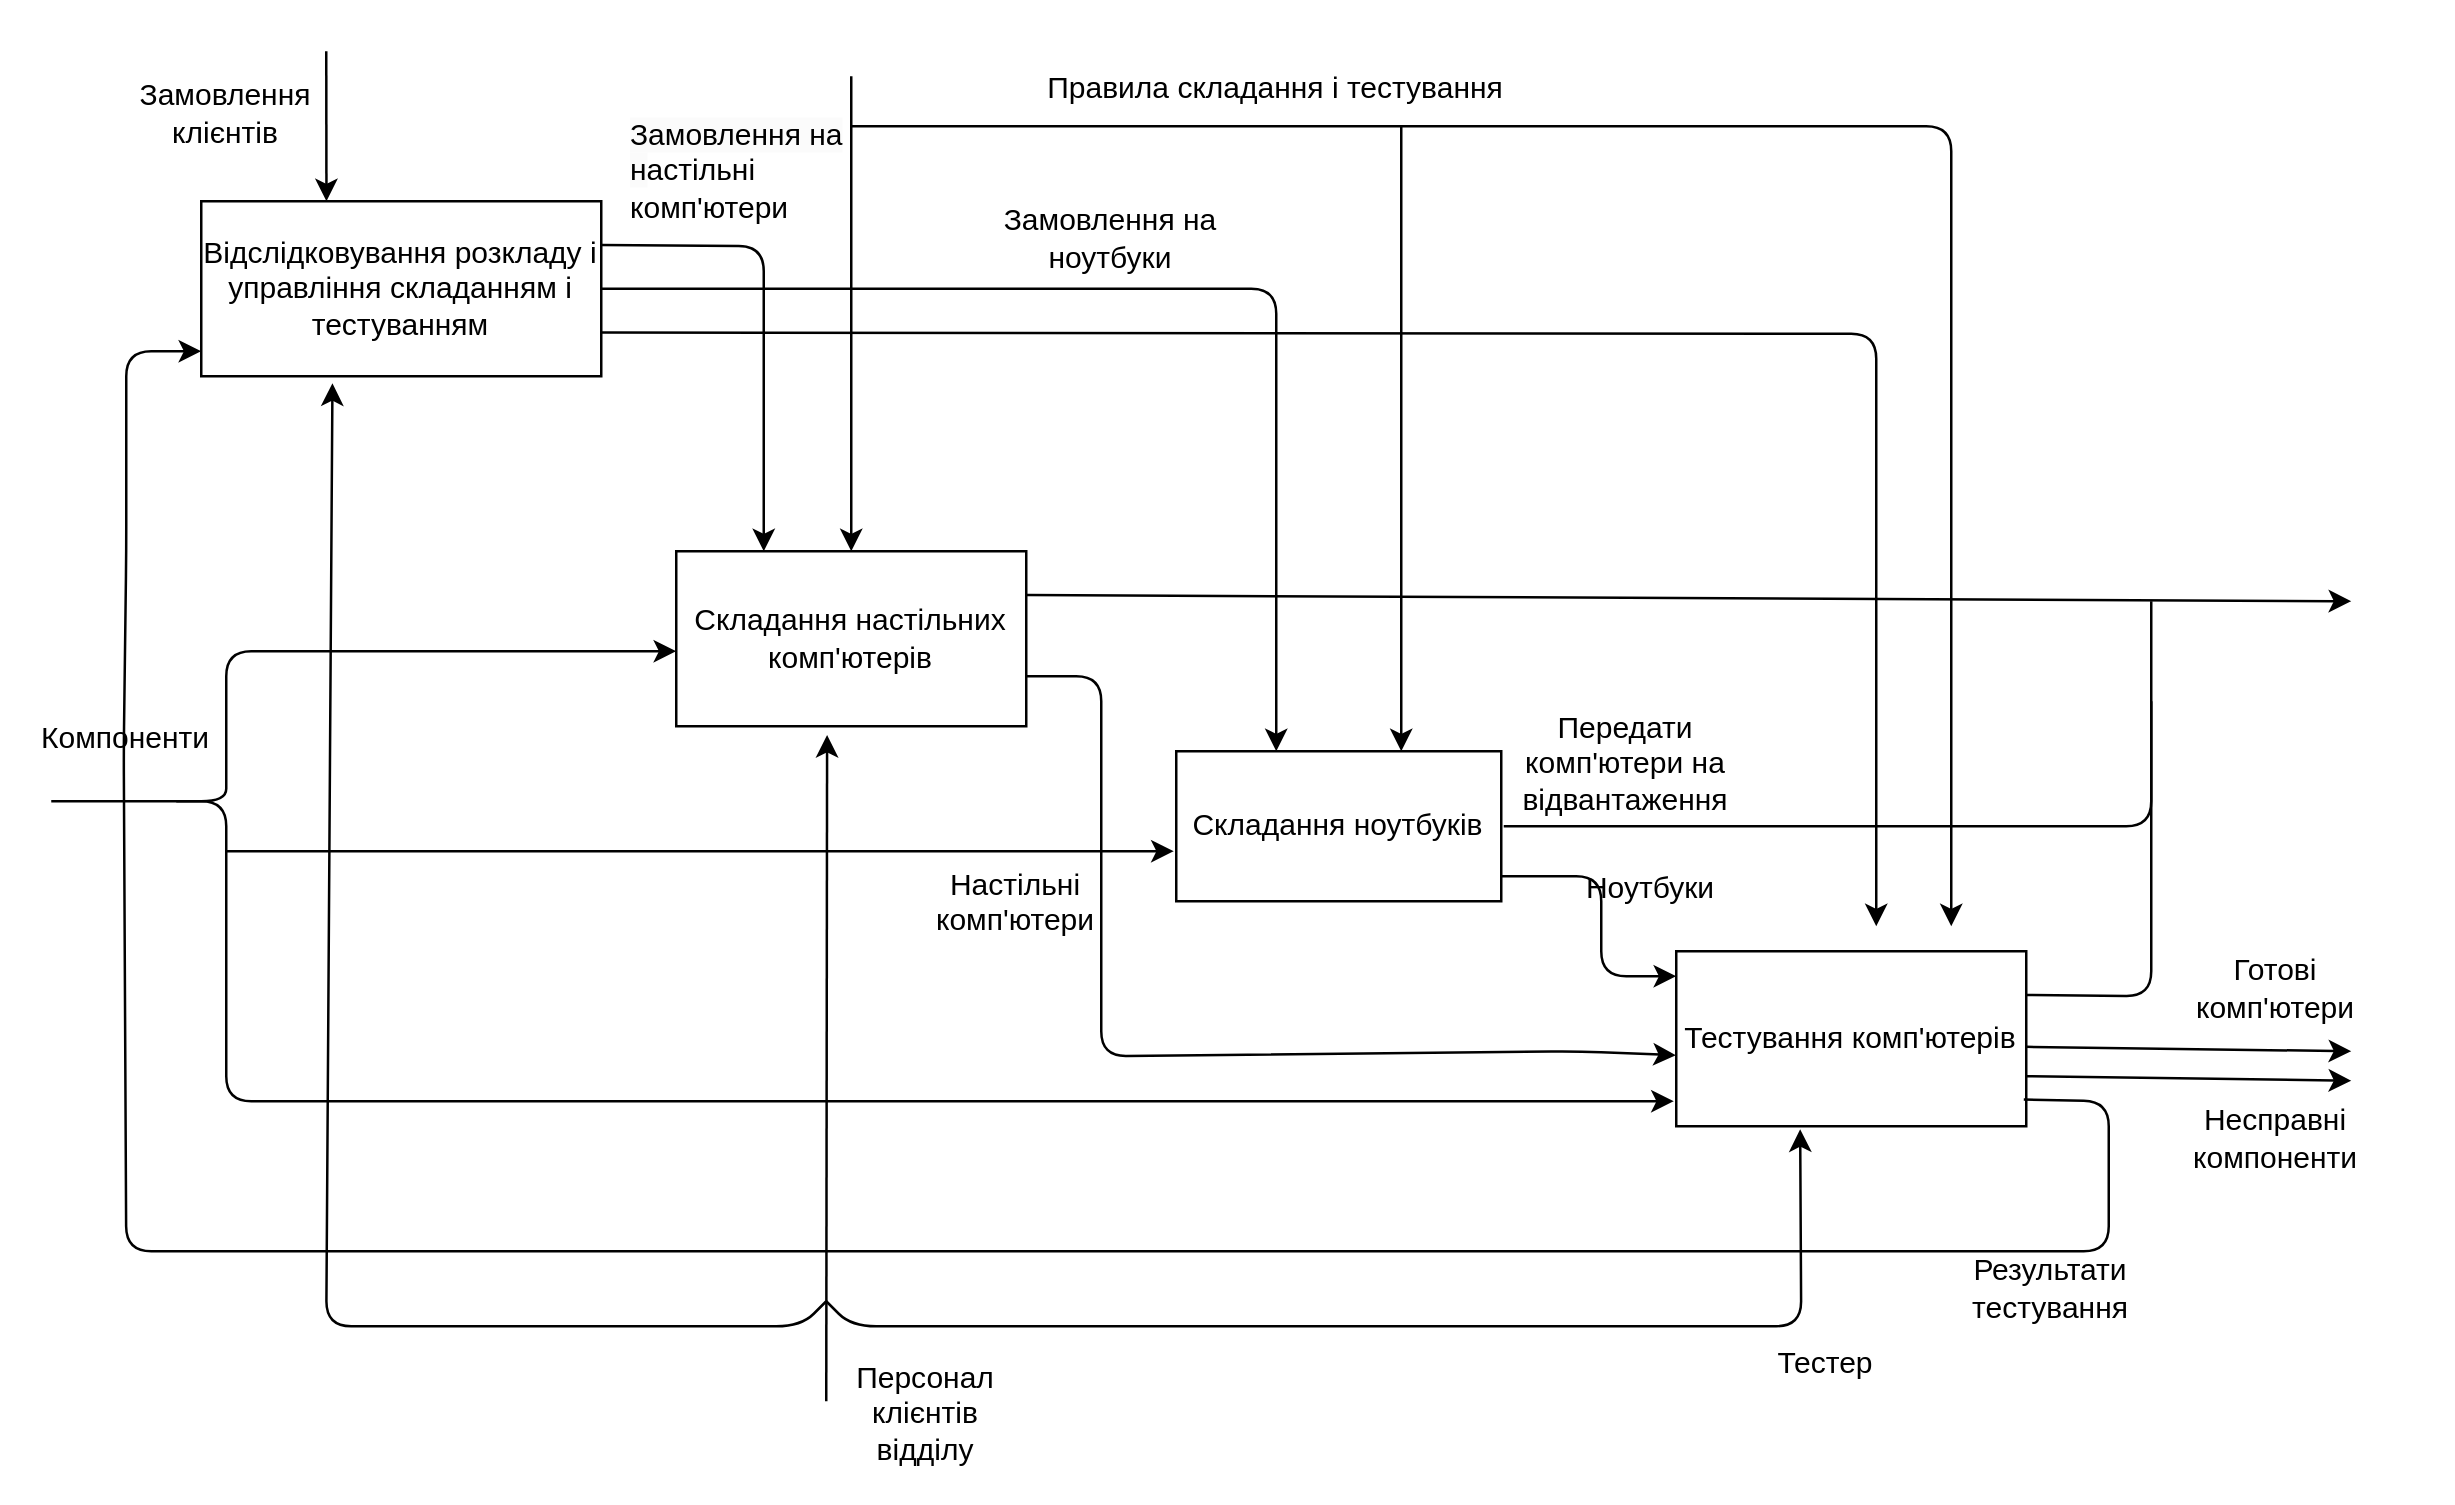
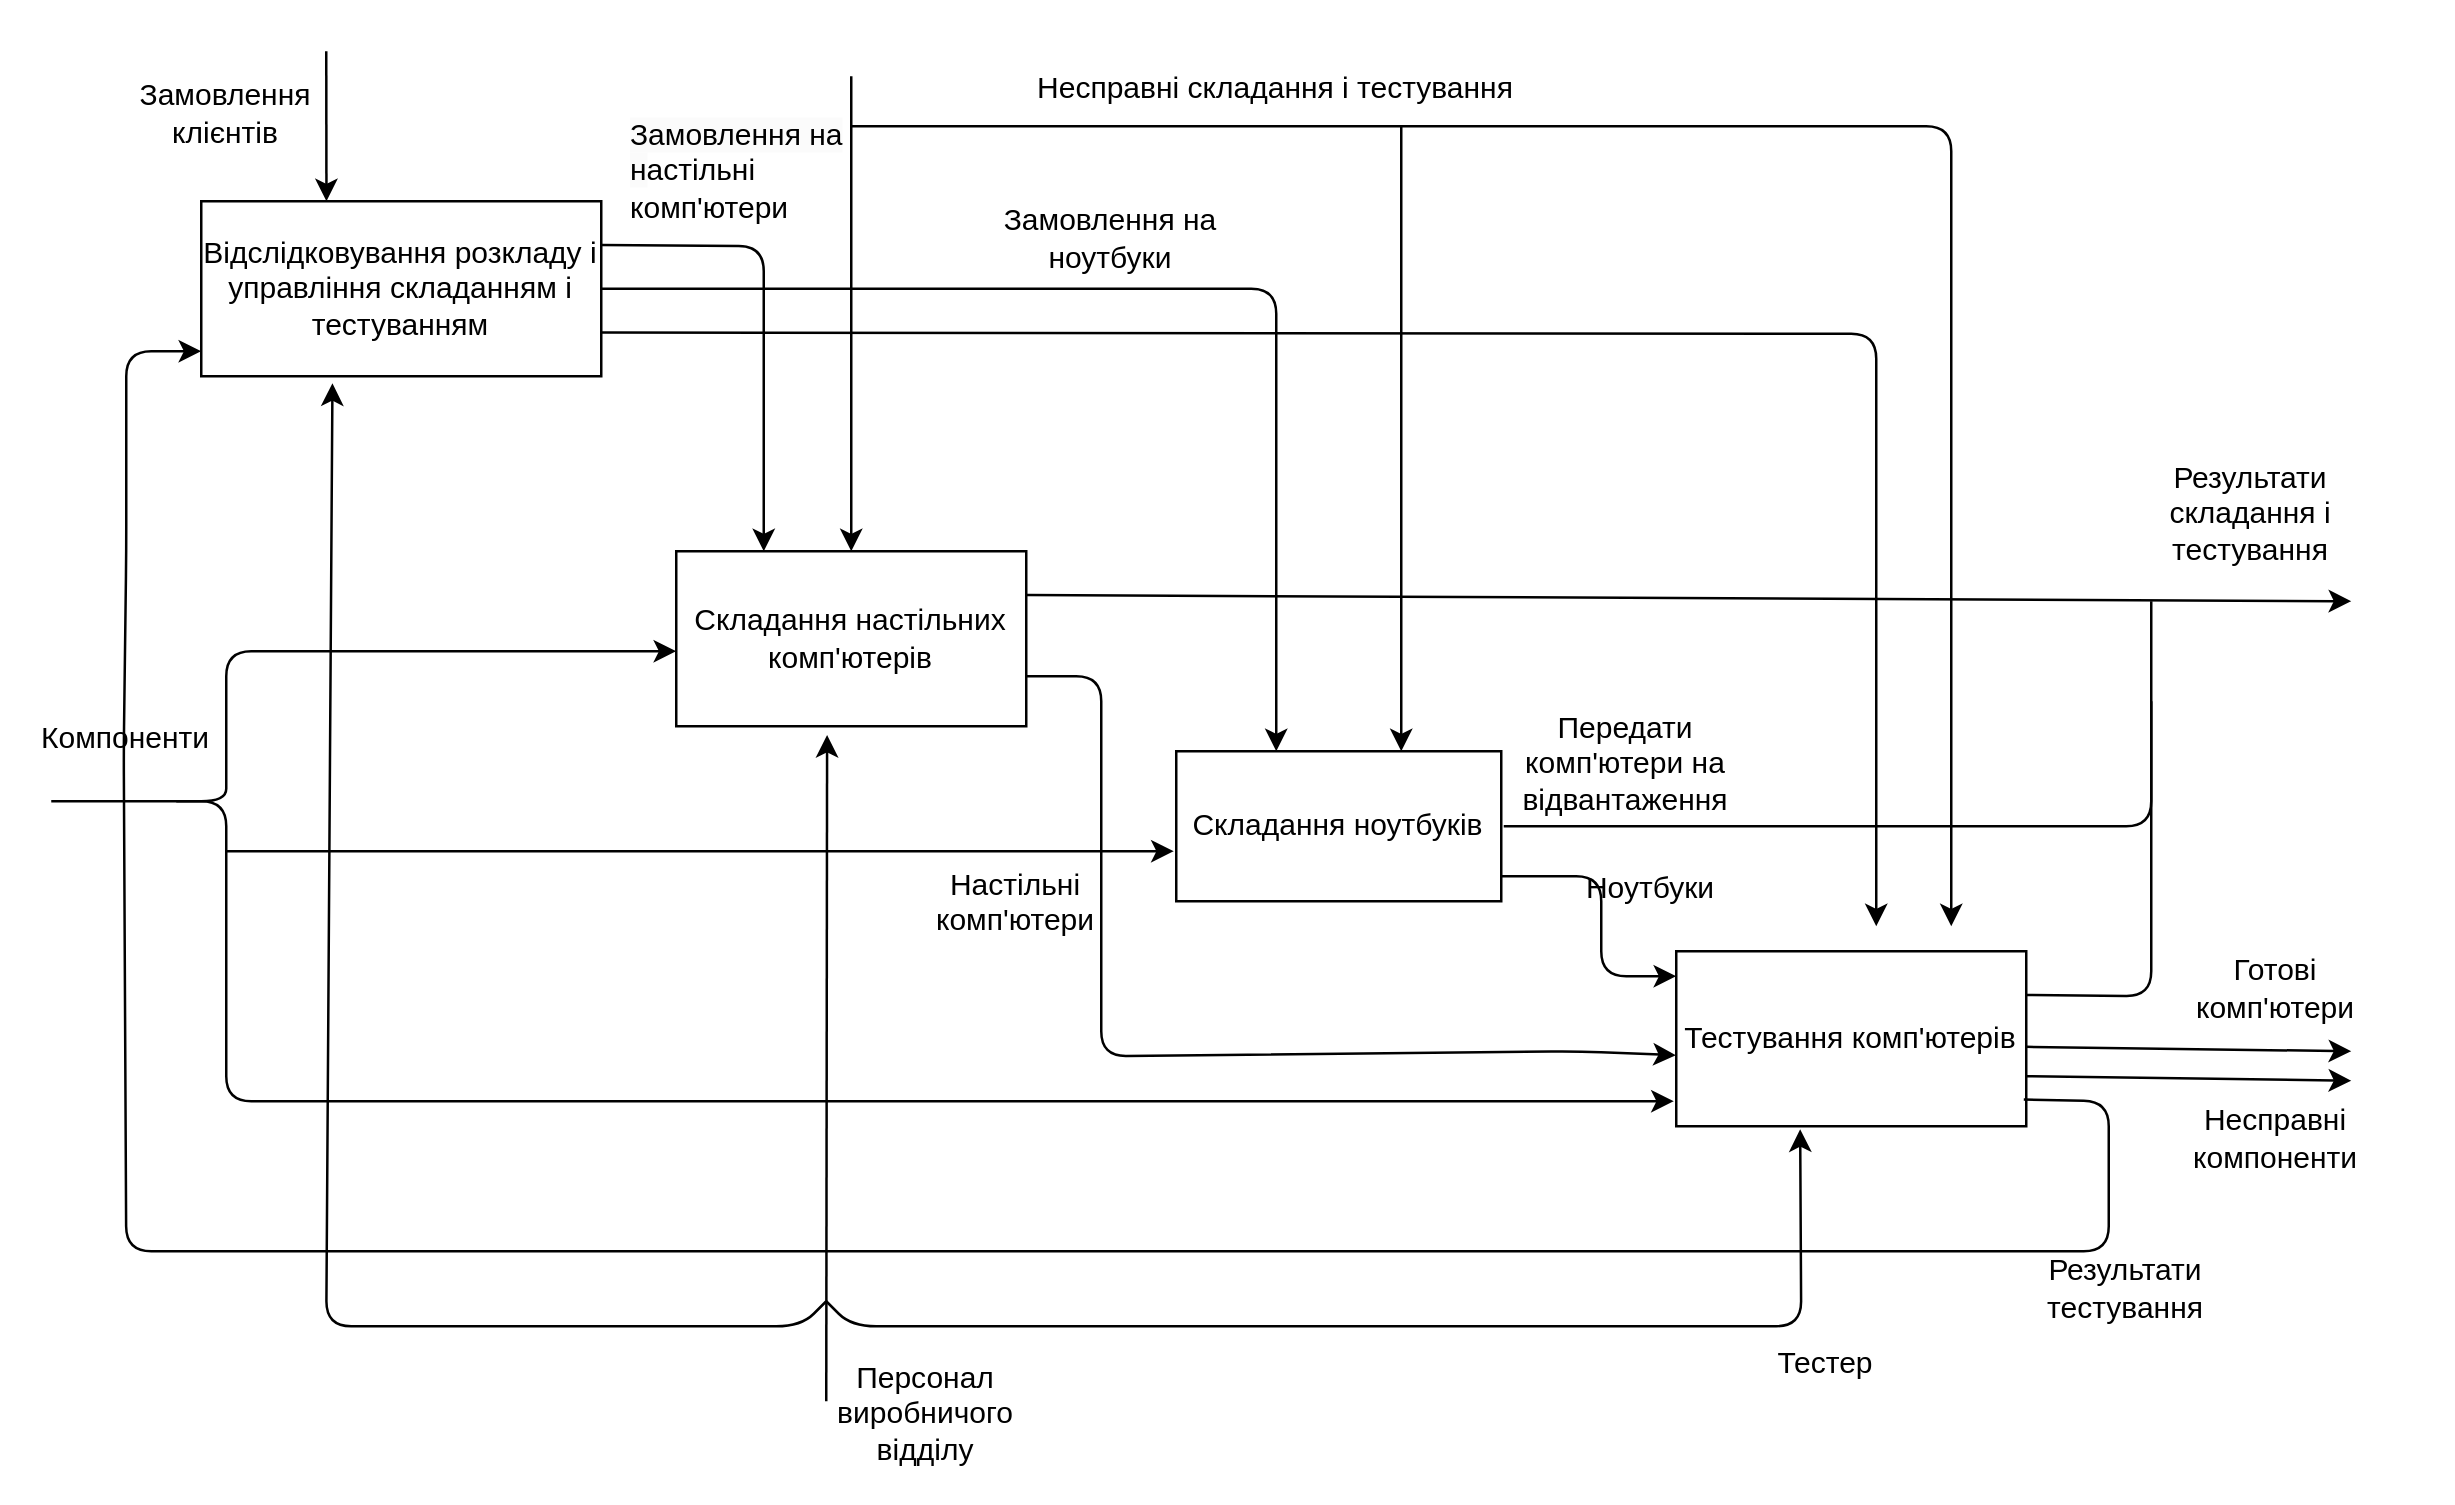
(1276, 89) -> (1276, 89)
none -> (2251, 514)
(2051, 1289) -> (2126, 1289)
(926, 1414) -> (926, 1414)
